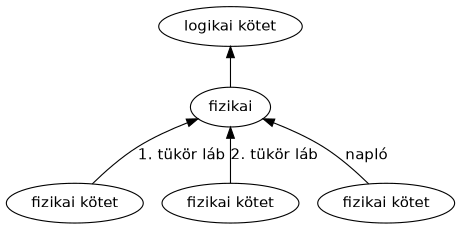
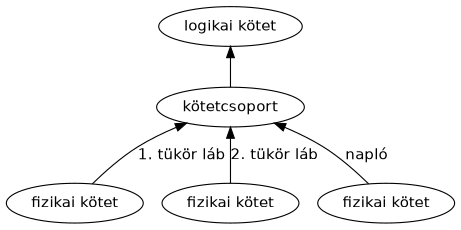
(230, 107) -> (230, 107)
